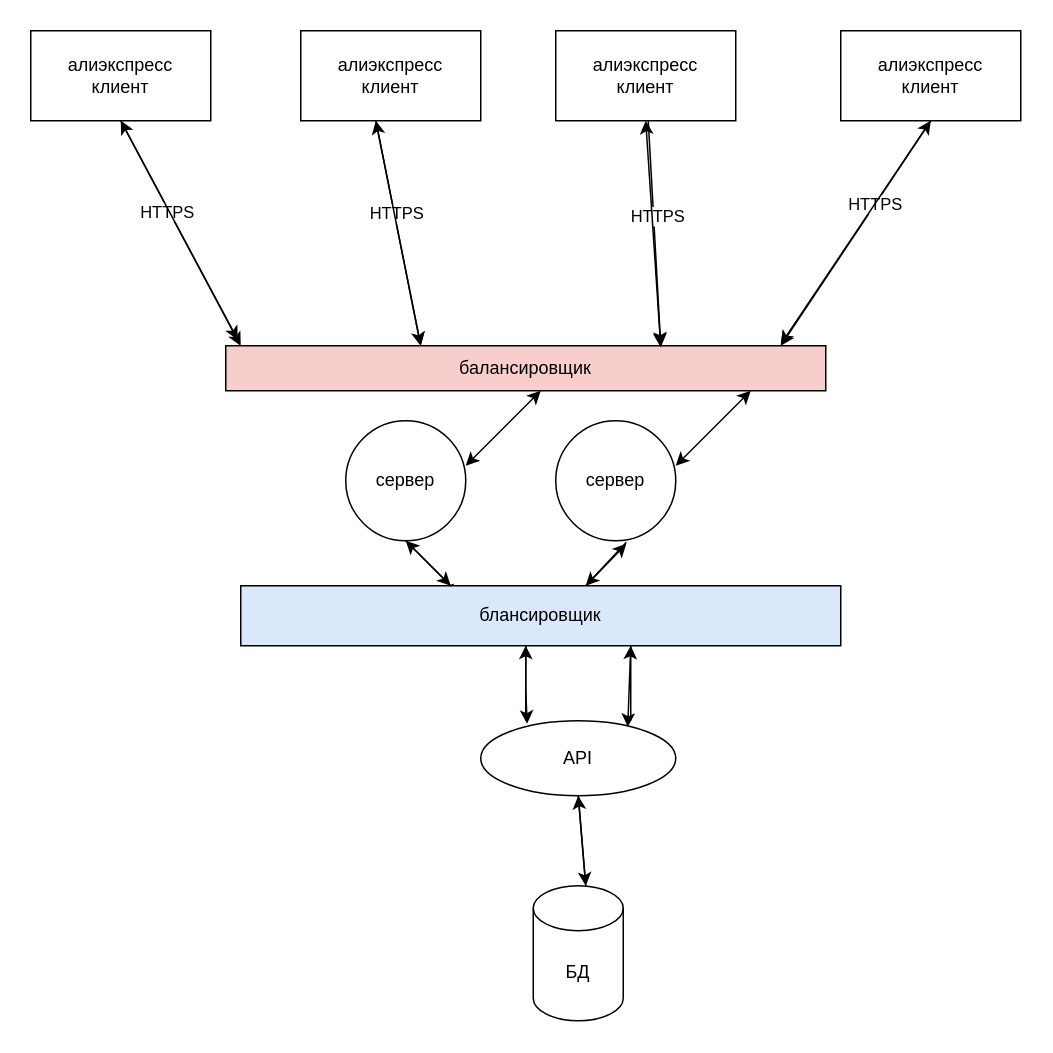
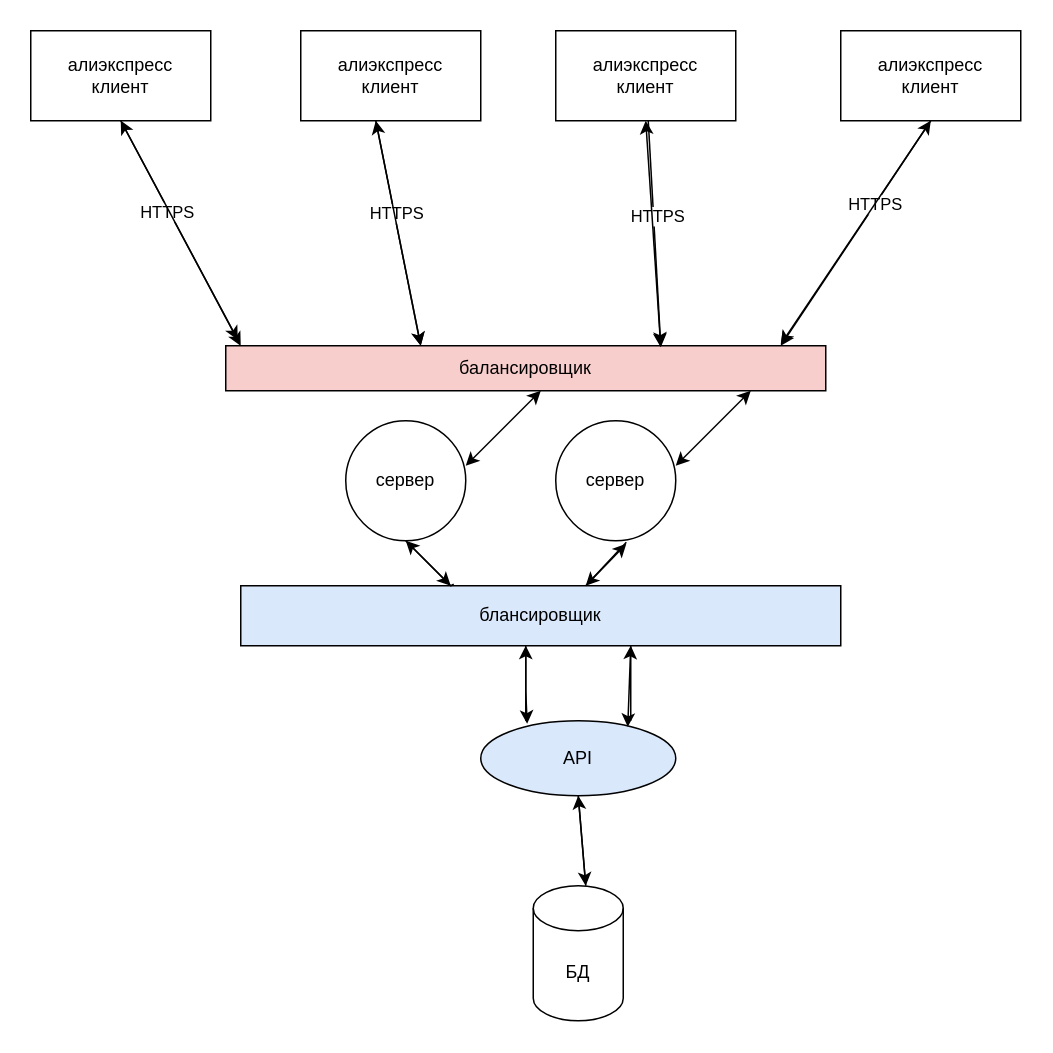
(578, 758) -> (578, 758)
